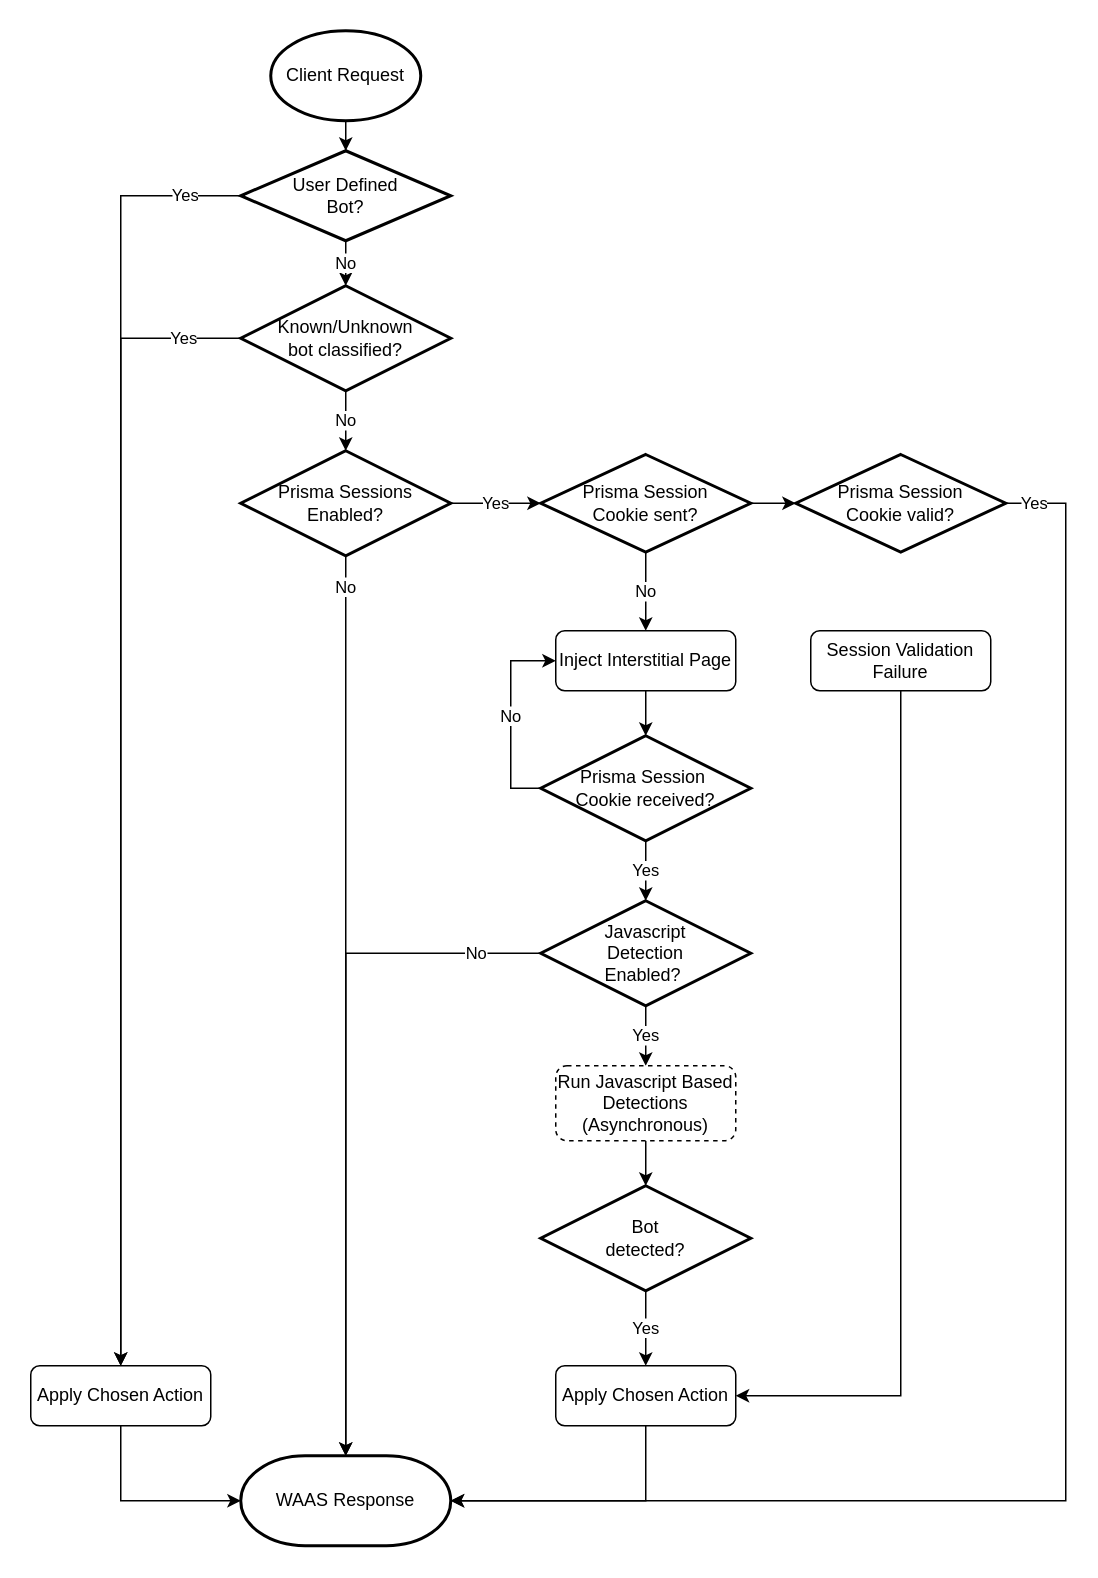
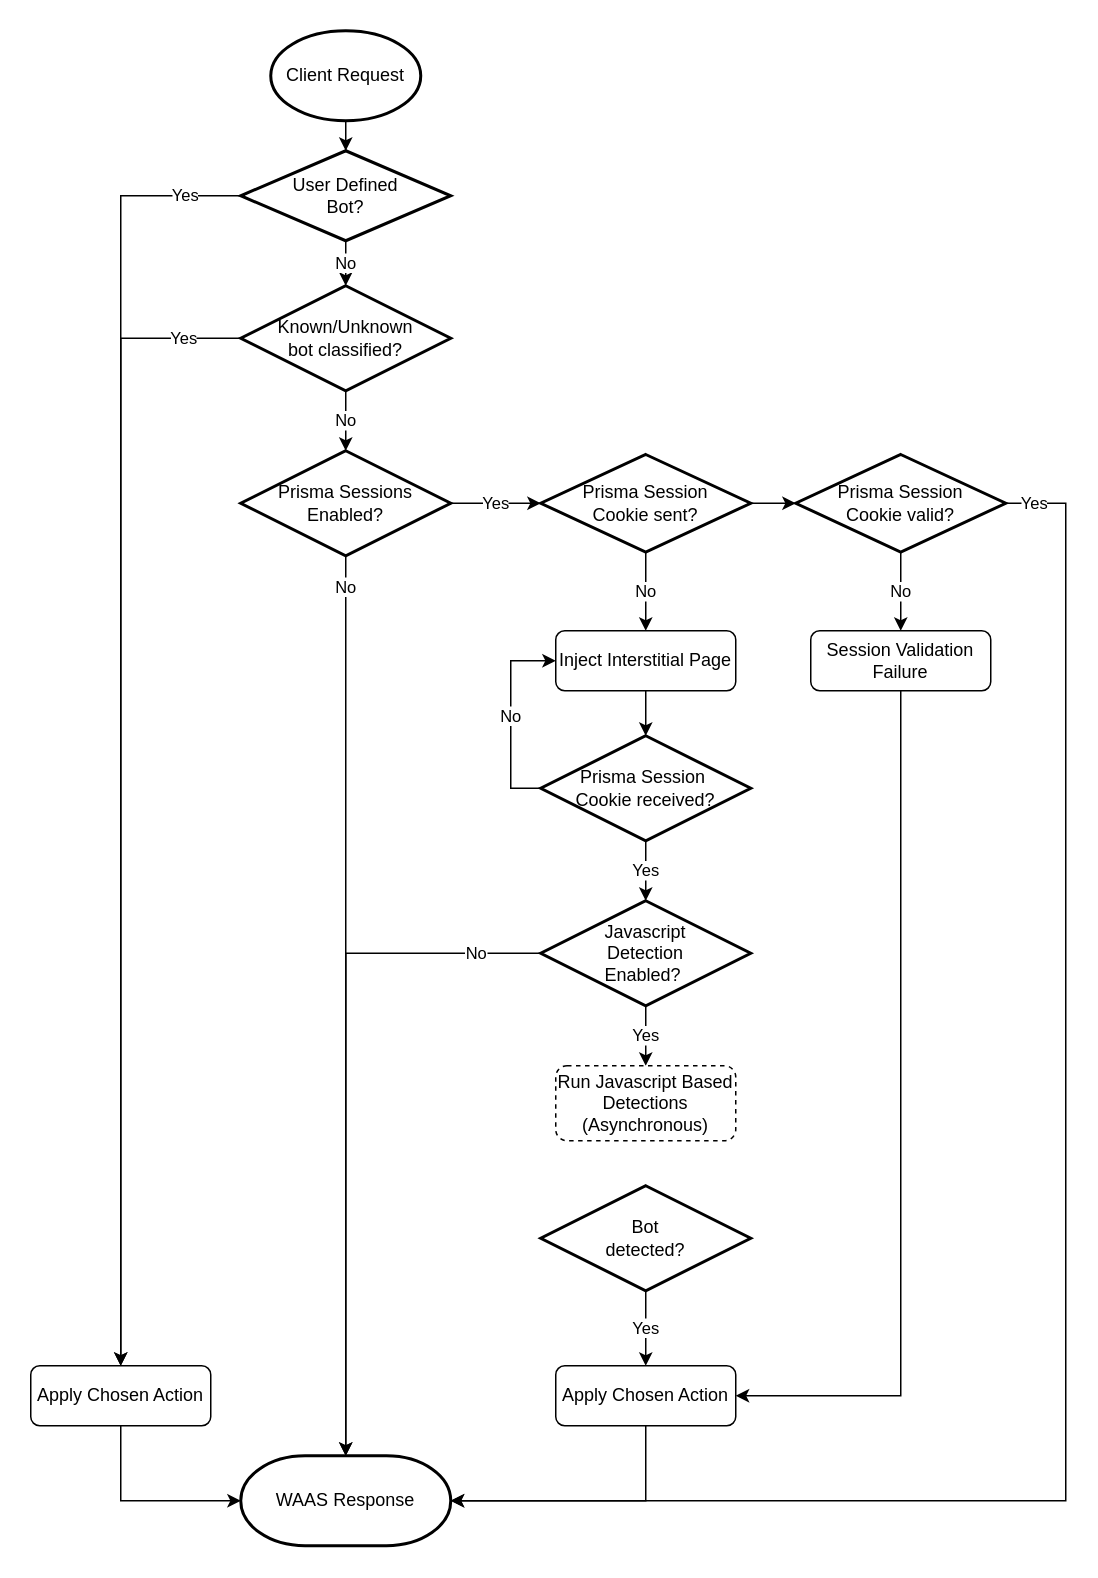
none -> (901, 586)
(646, 1158) -> none
